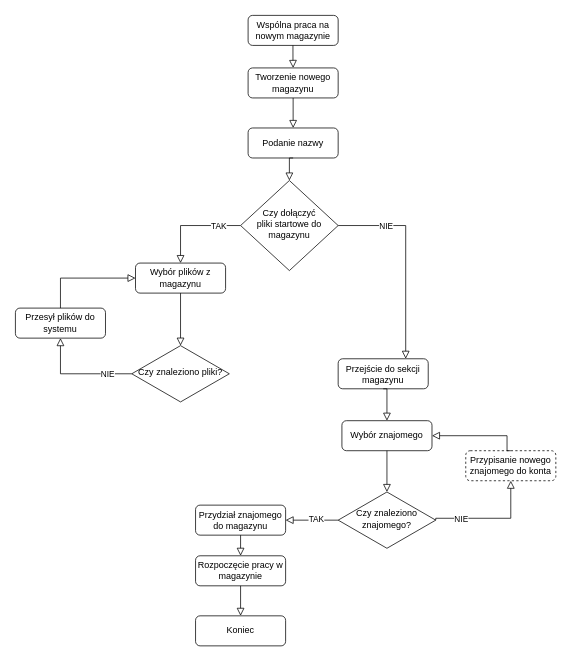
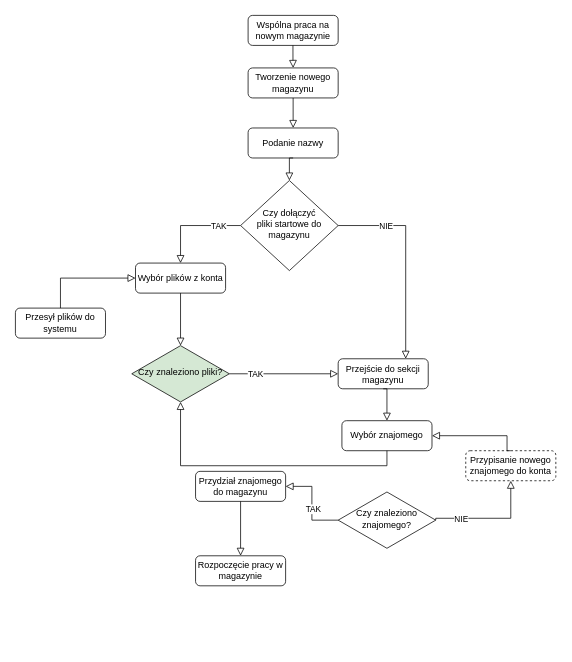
(180, 278) -> (180, 278)
(82, 374) -> none
(180, 374) -> (180, 374)
none -> (279, 374)
(387, 473) -> (256, 465)
(240, 520) -> (240, 486)
(240, 597) -> none
(240, 630) -> none
